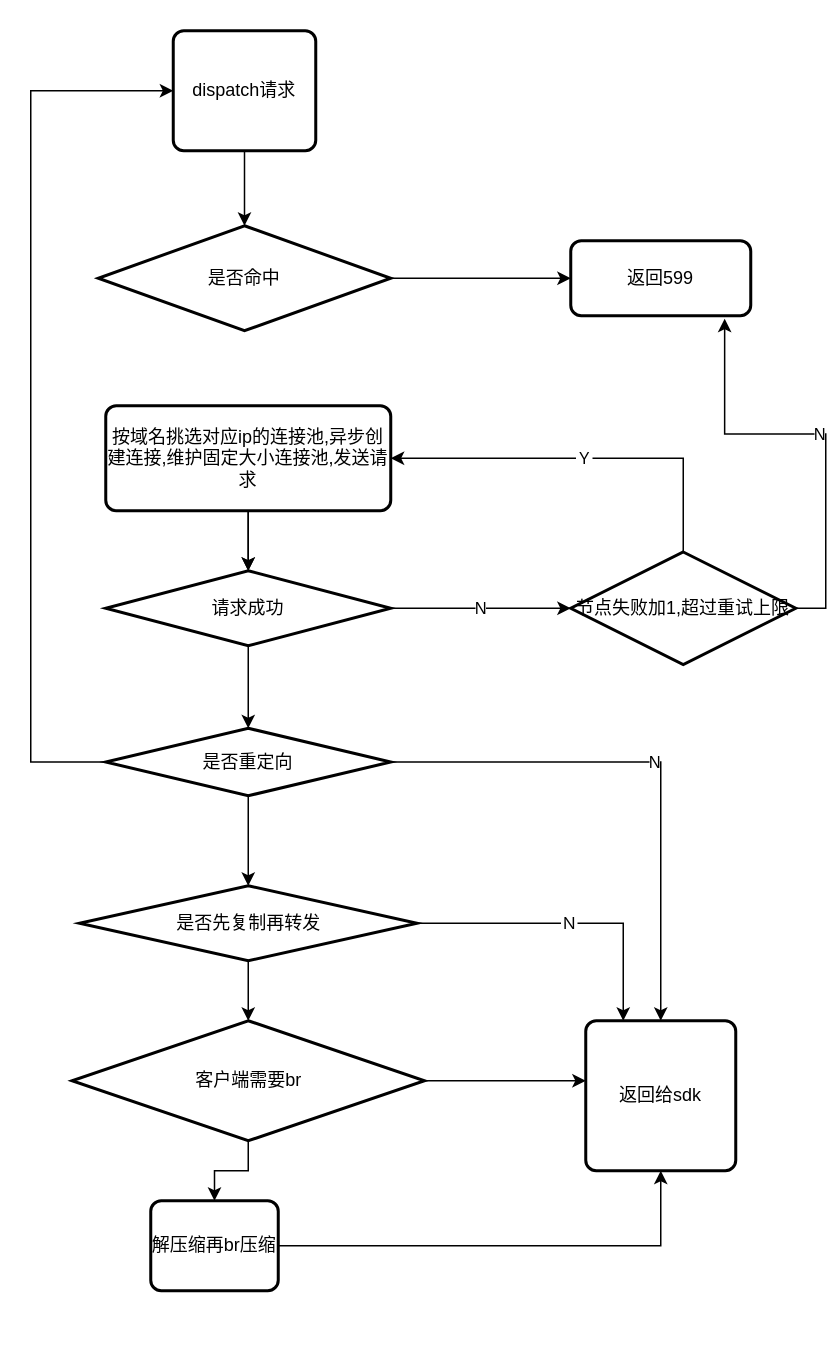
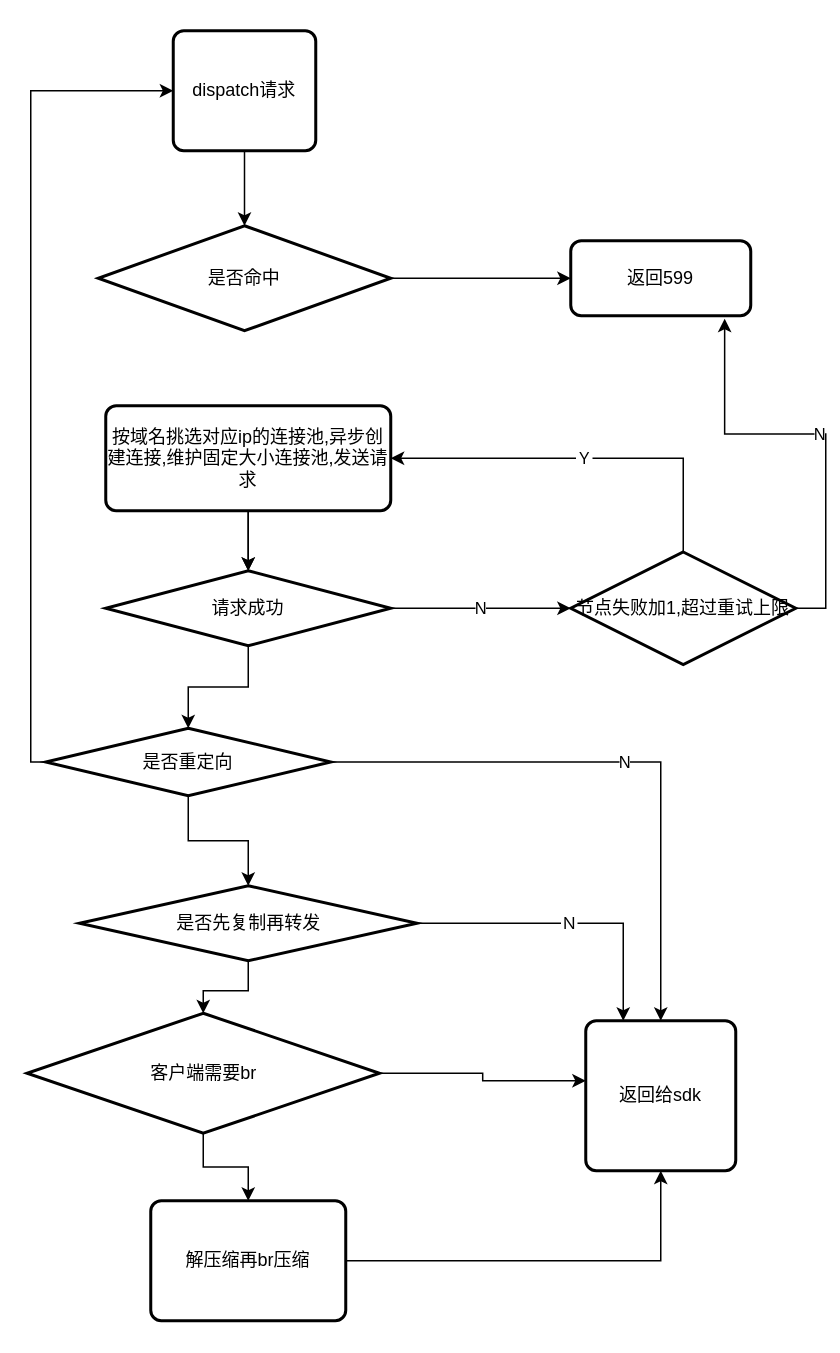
(248, 762) -> (188, 762)
(248, 1081) -> (203, 1073)
(215, 1246) -> (248, 1261)
